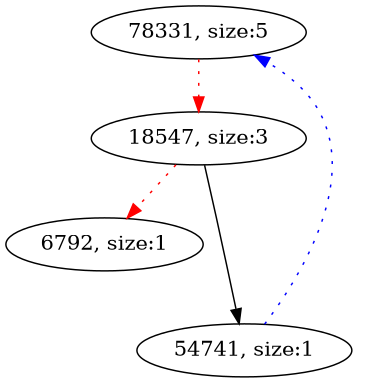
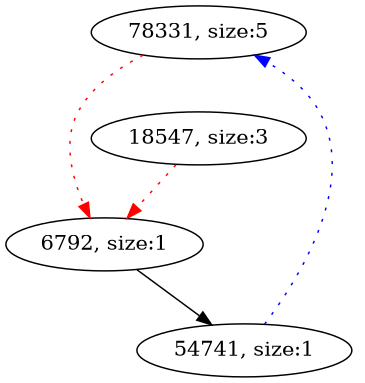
(199, 78) -> (76, 116)
(221, 237) -> (168, 293)
